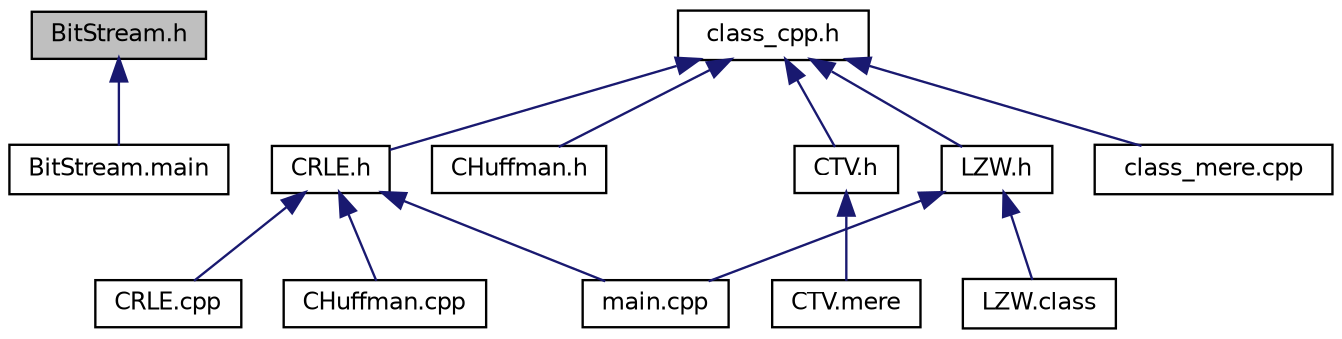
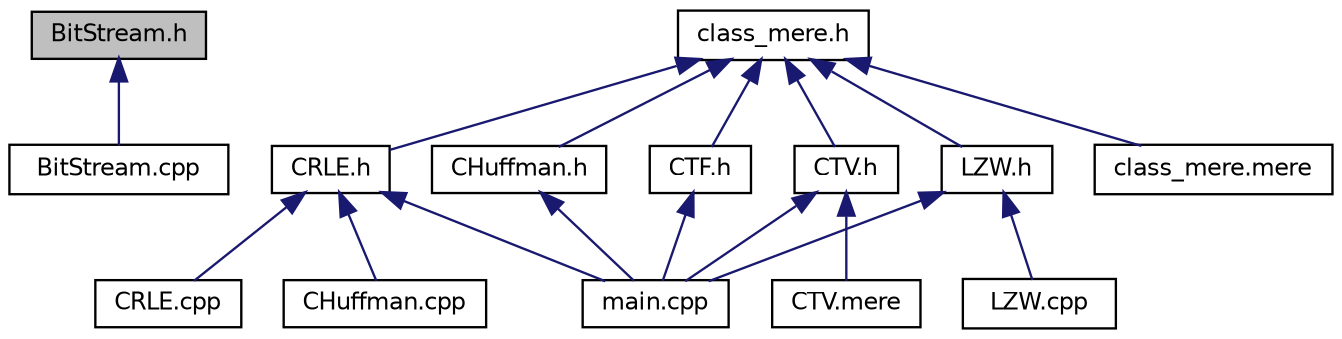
(773, 35) -> (773, 35)
(119, 170) -> (119, 170)
none -> (700, 170)
(1214, 170) -> (1214, 170)
none -> (741, 244)
none -> (596, 245)
(1039, 304) -> (1039, 304)
